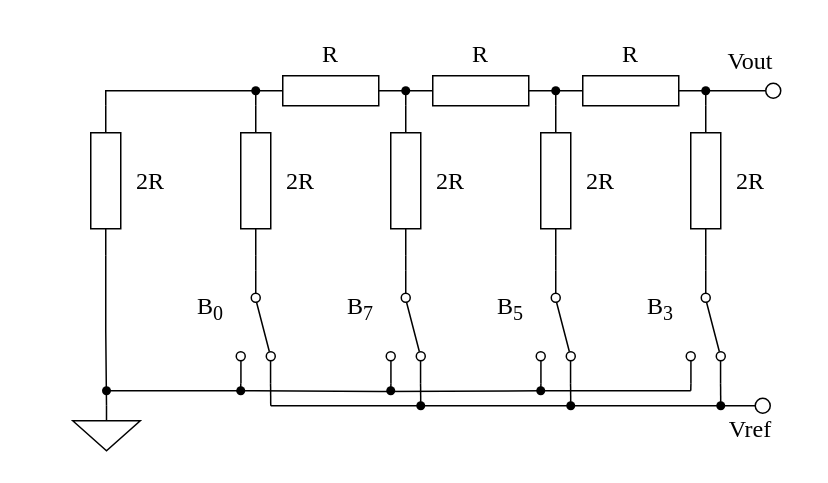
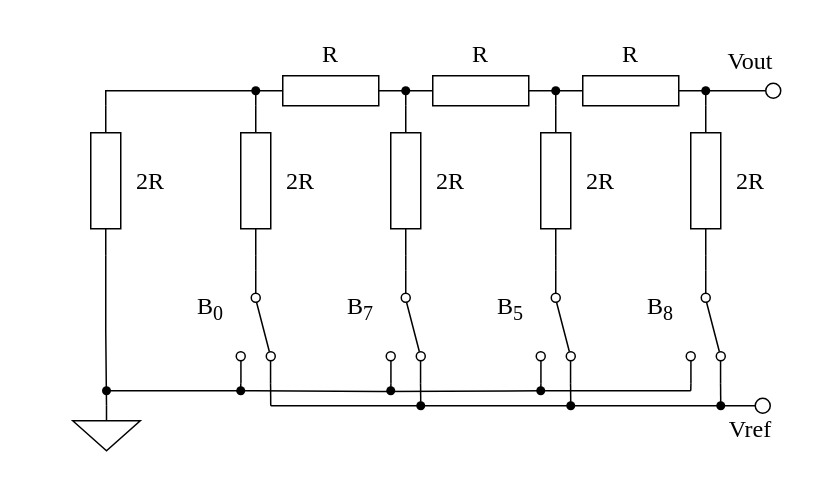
(661, 308) -> (661, 308)
